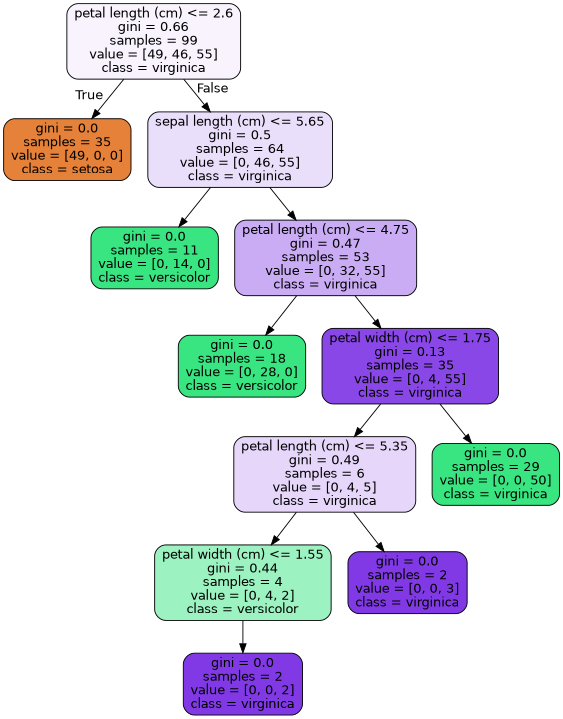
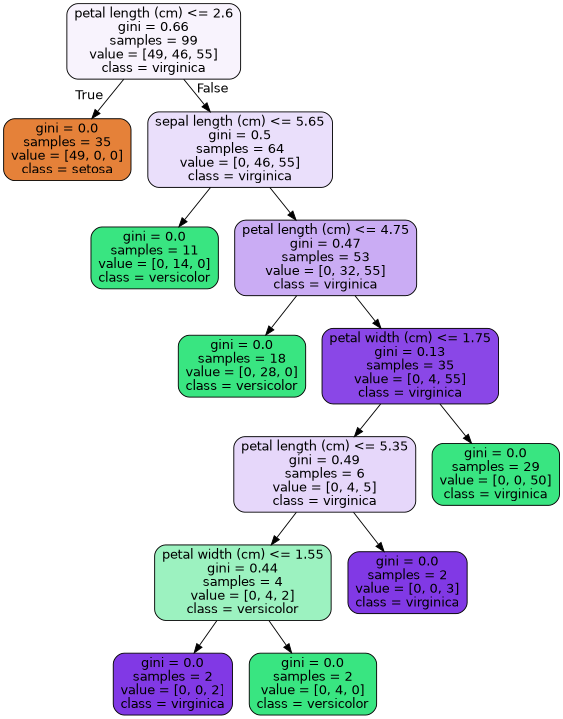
none -> (313, 684)
